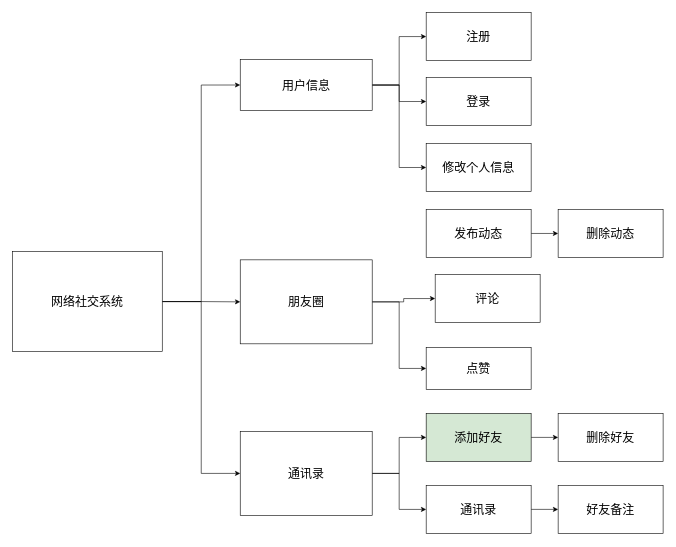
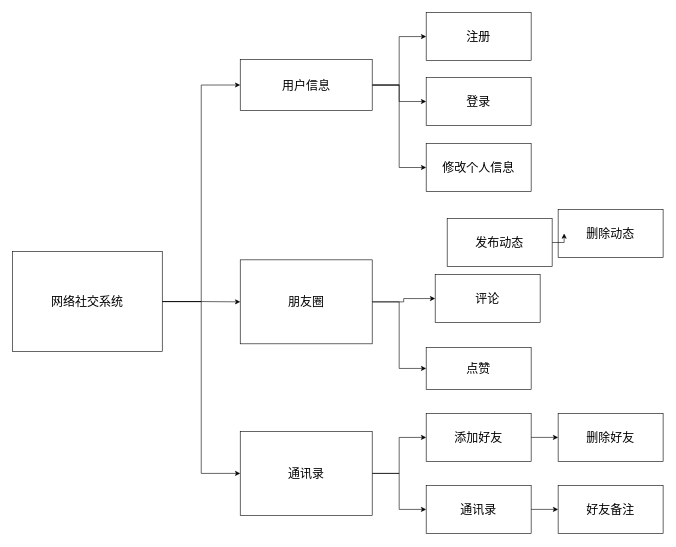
(479, 233) -> (500, 242)
(479, 437) -> (479, 437)
